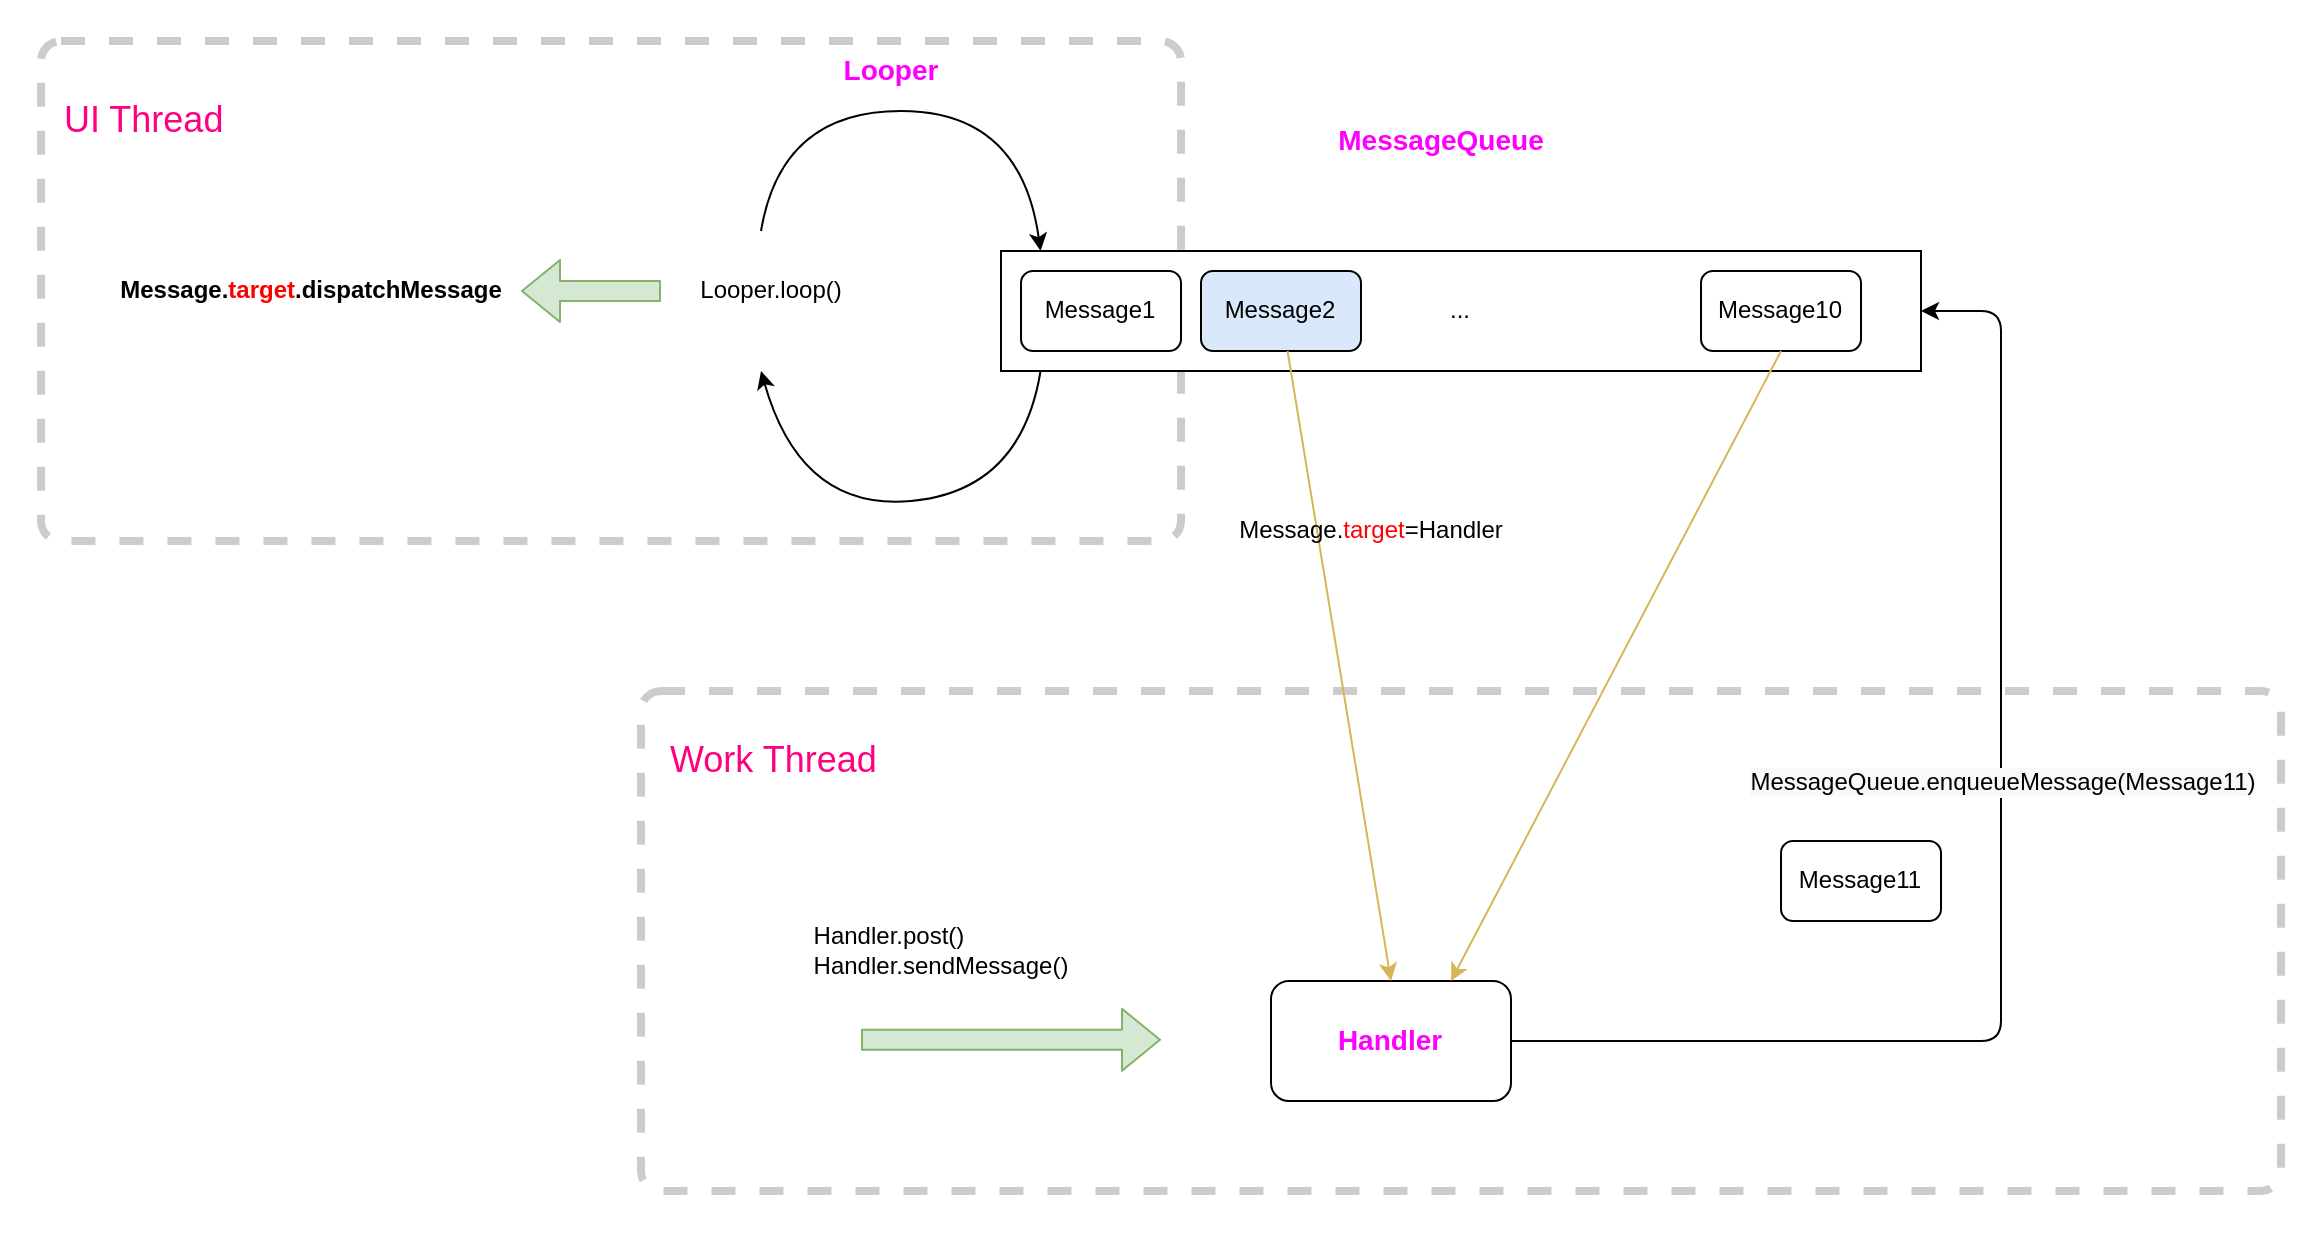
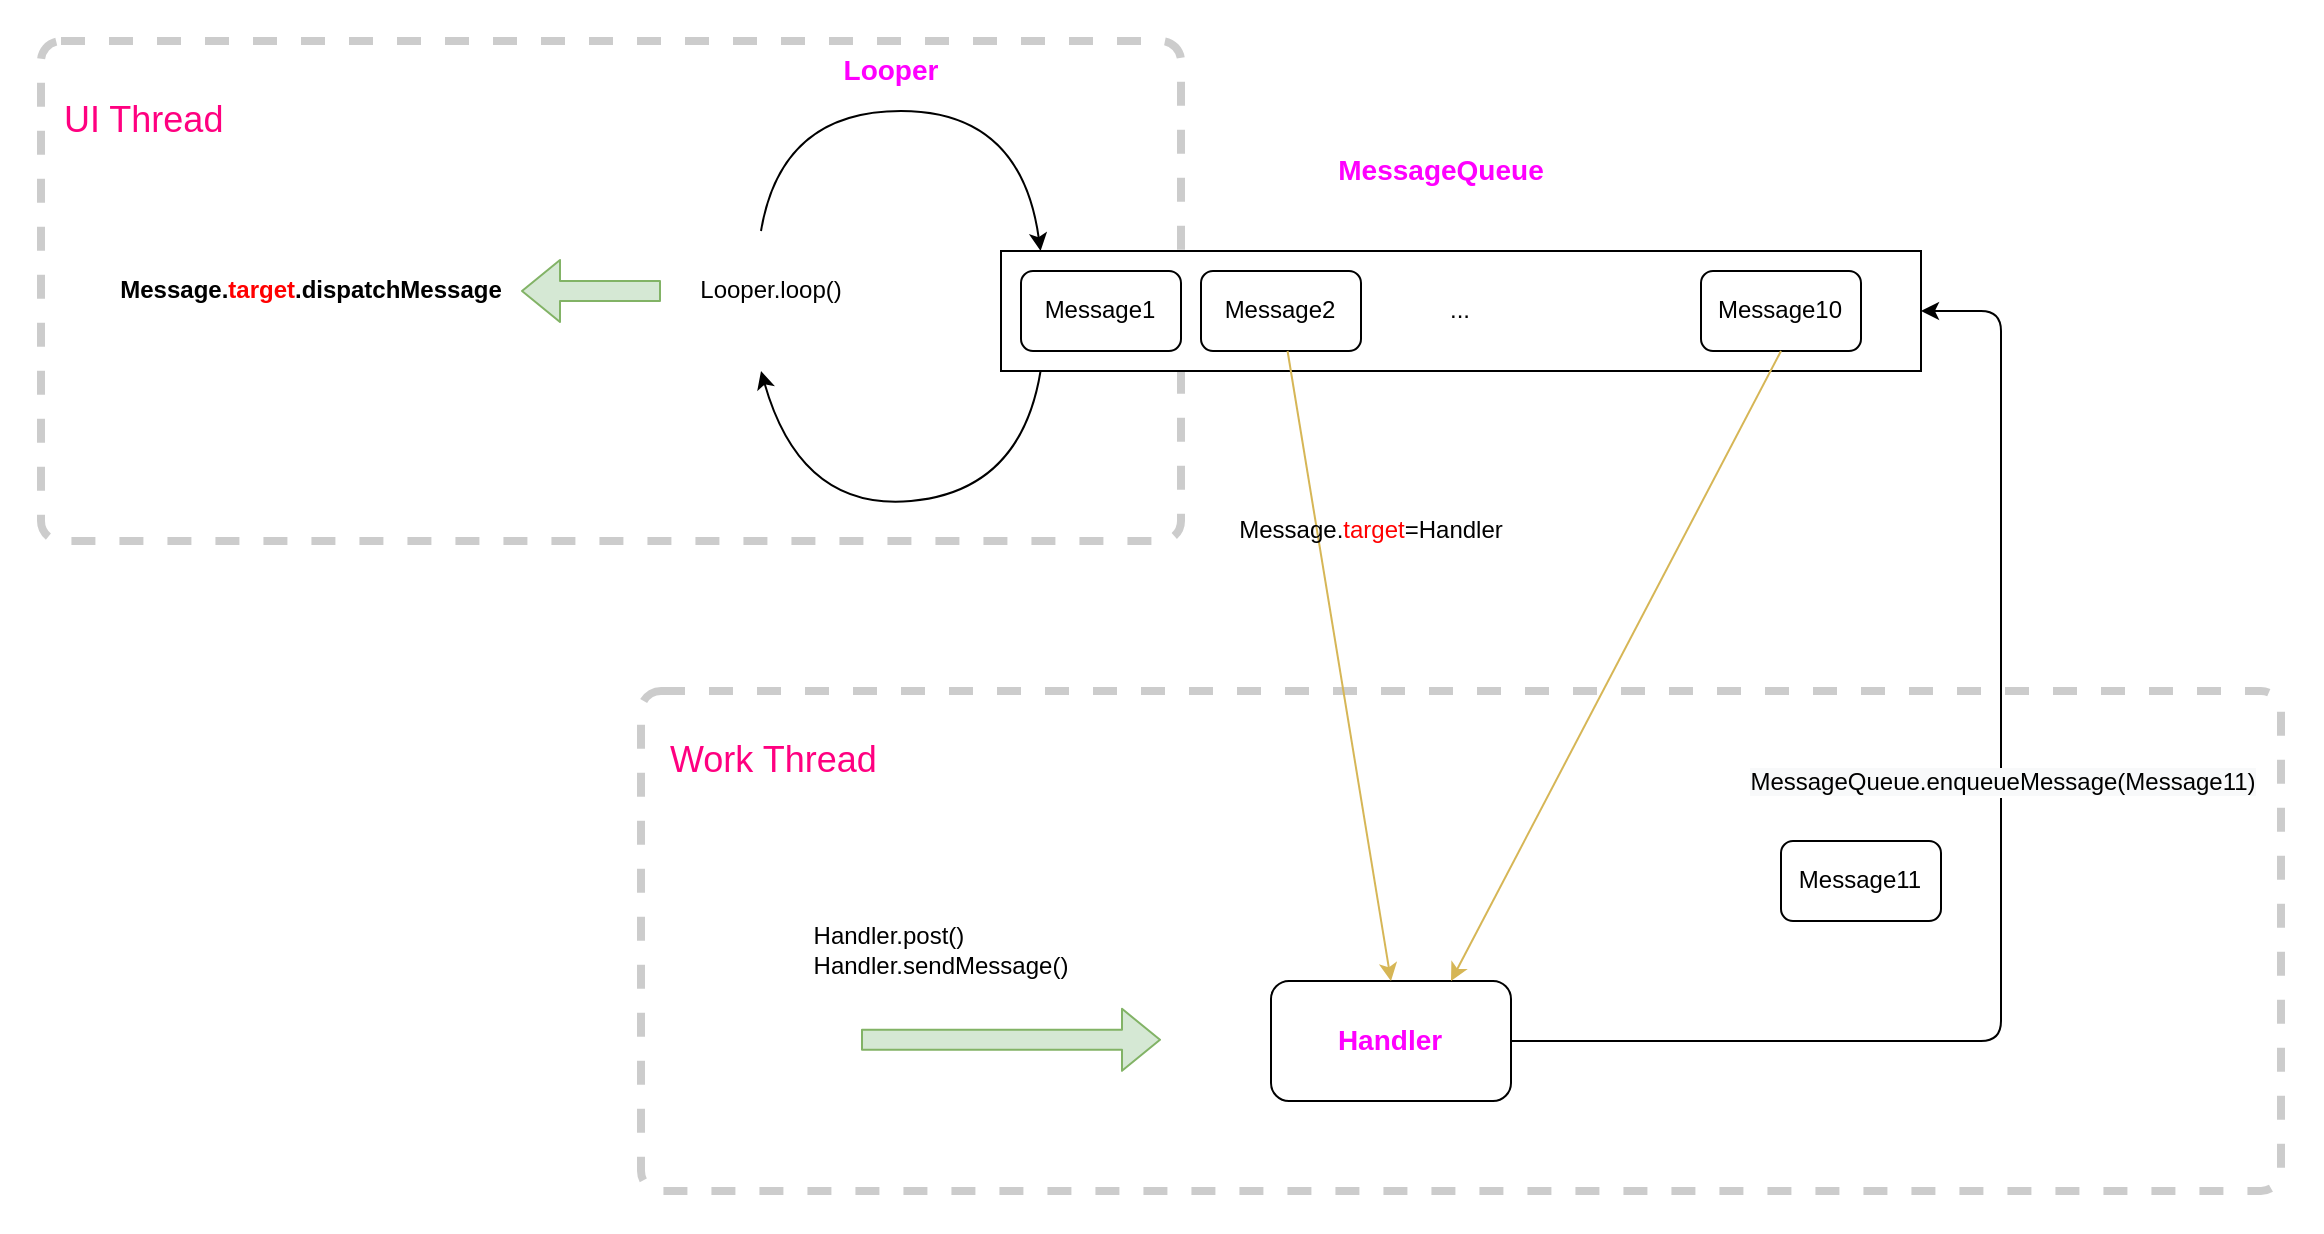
(1441, 141) -> (1441, 171)
(1281, 311) -> (1281, 311)
